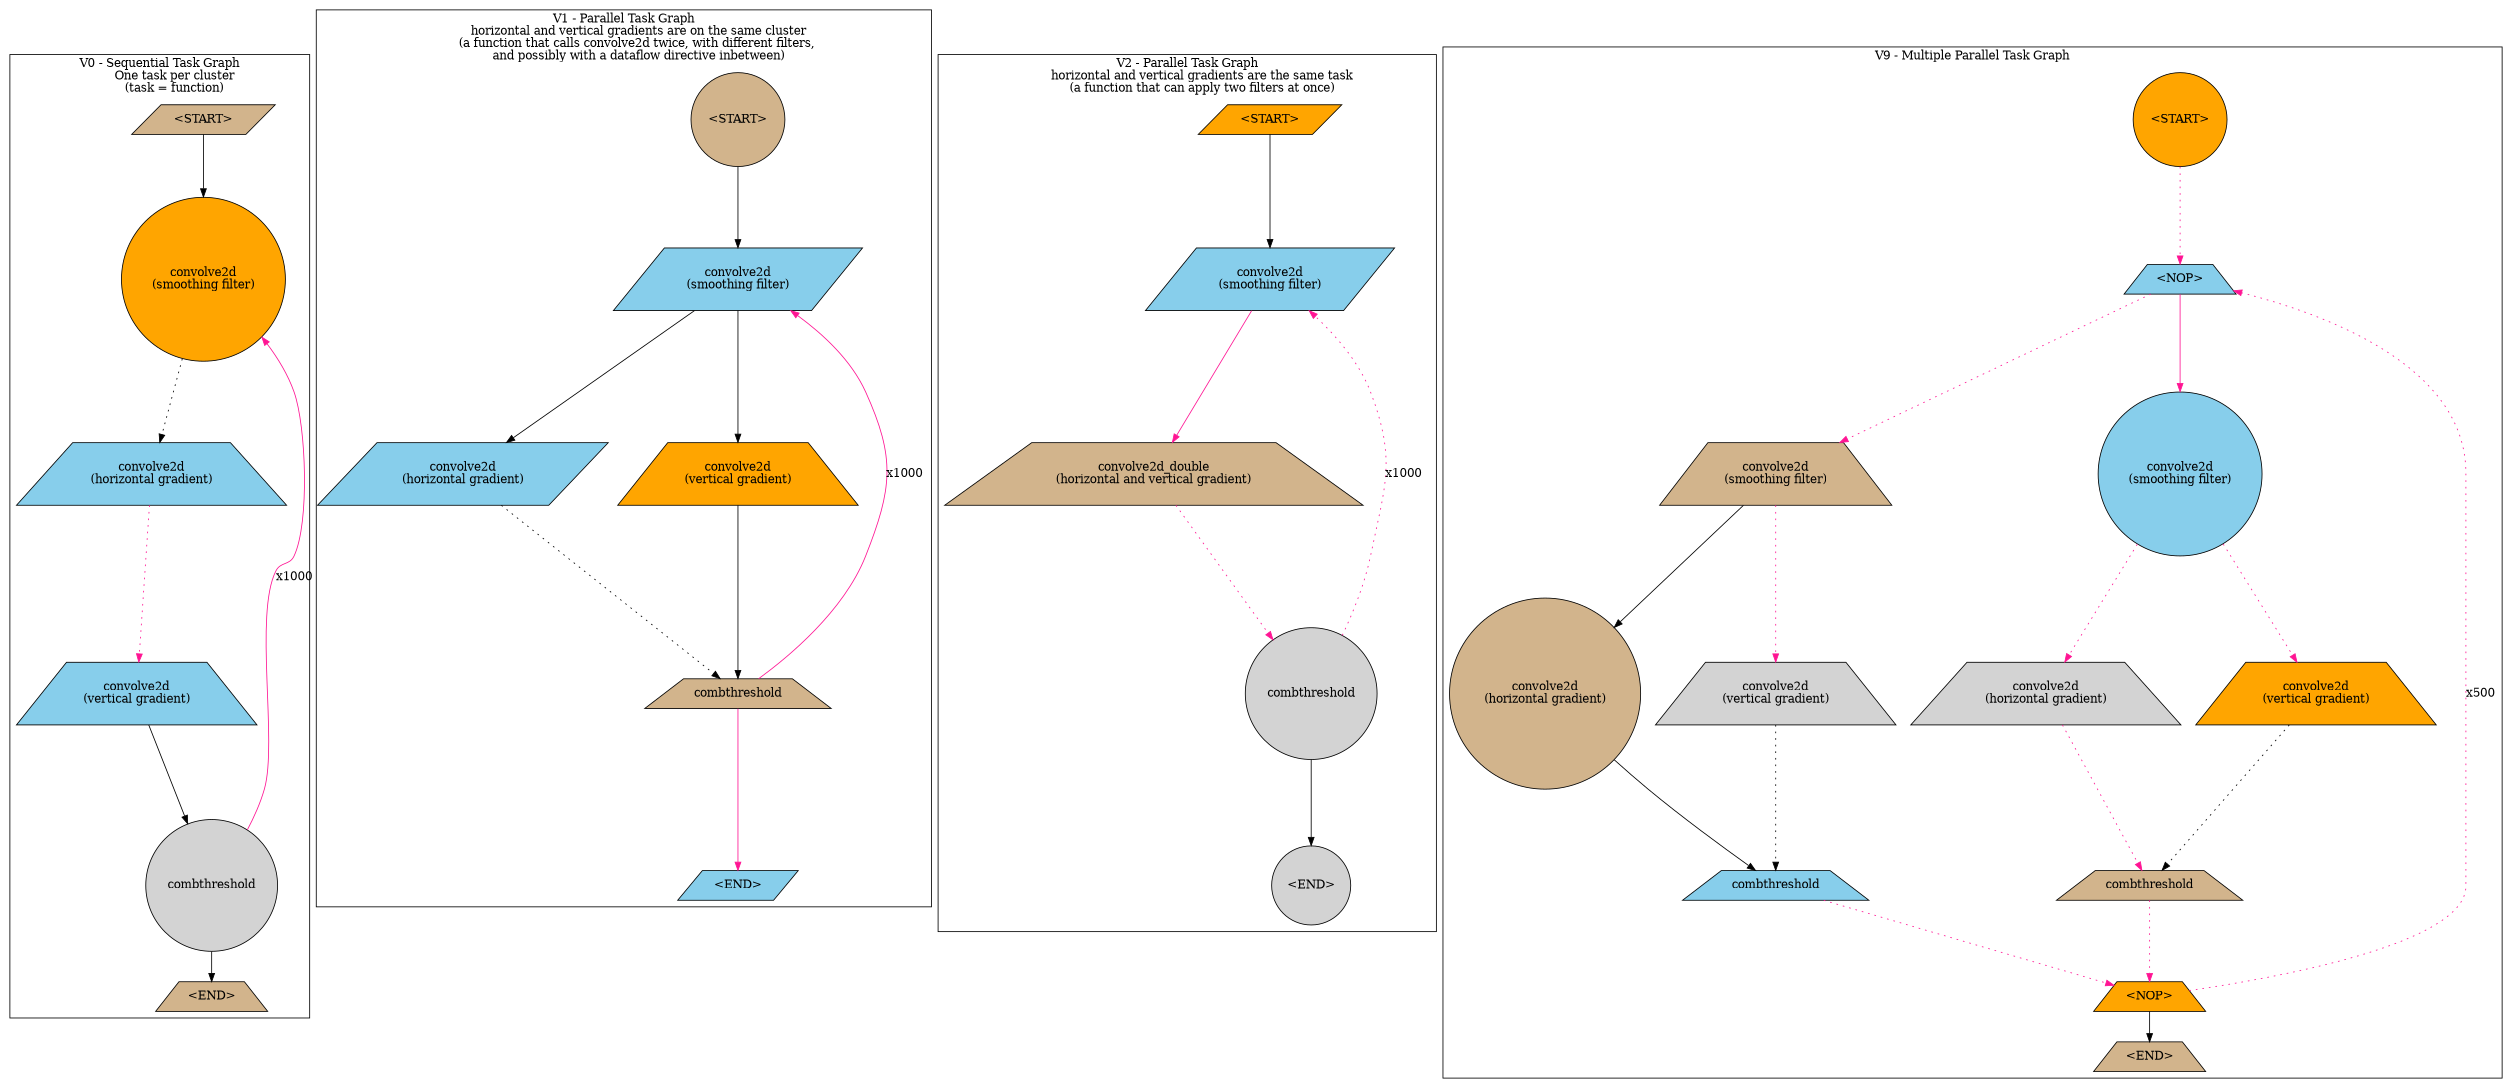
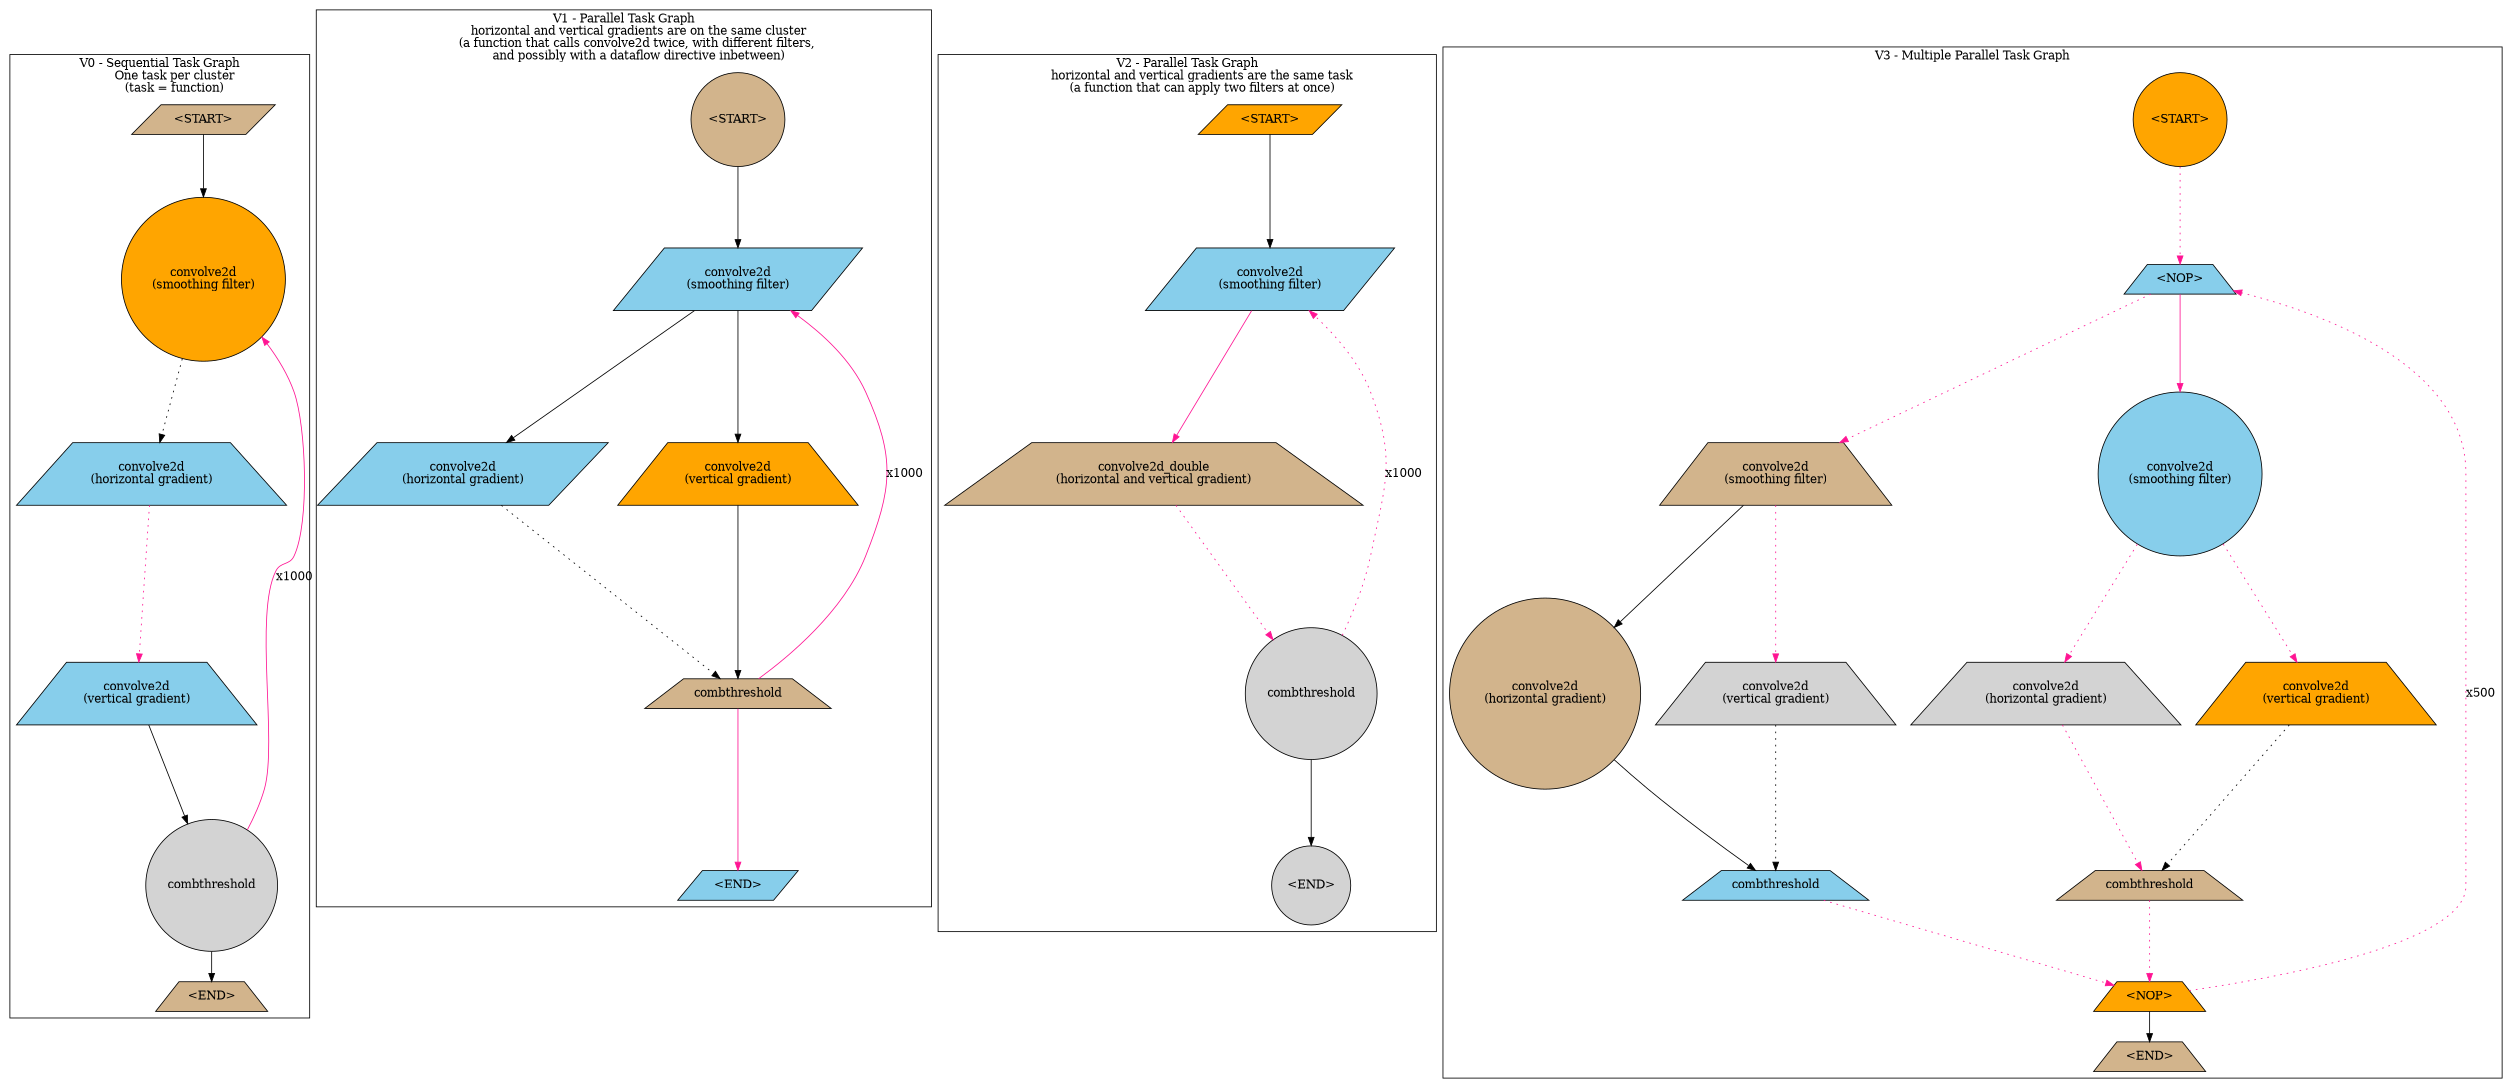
(1973, 56) -> (1973, 56)
